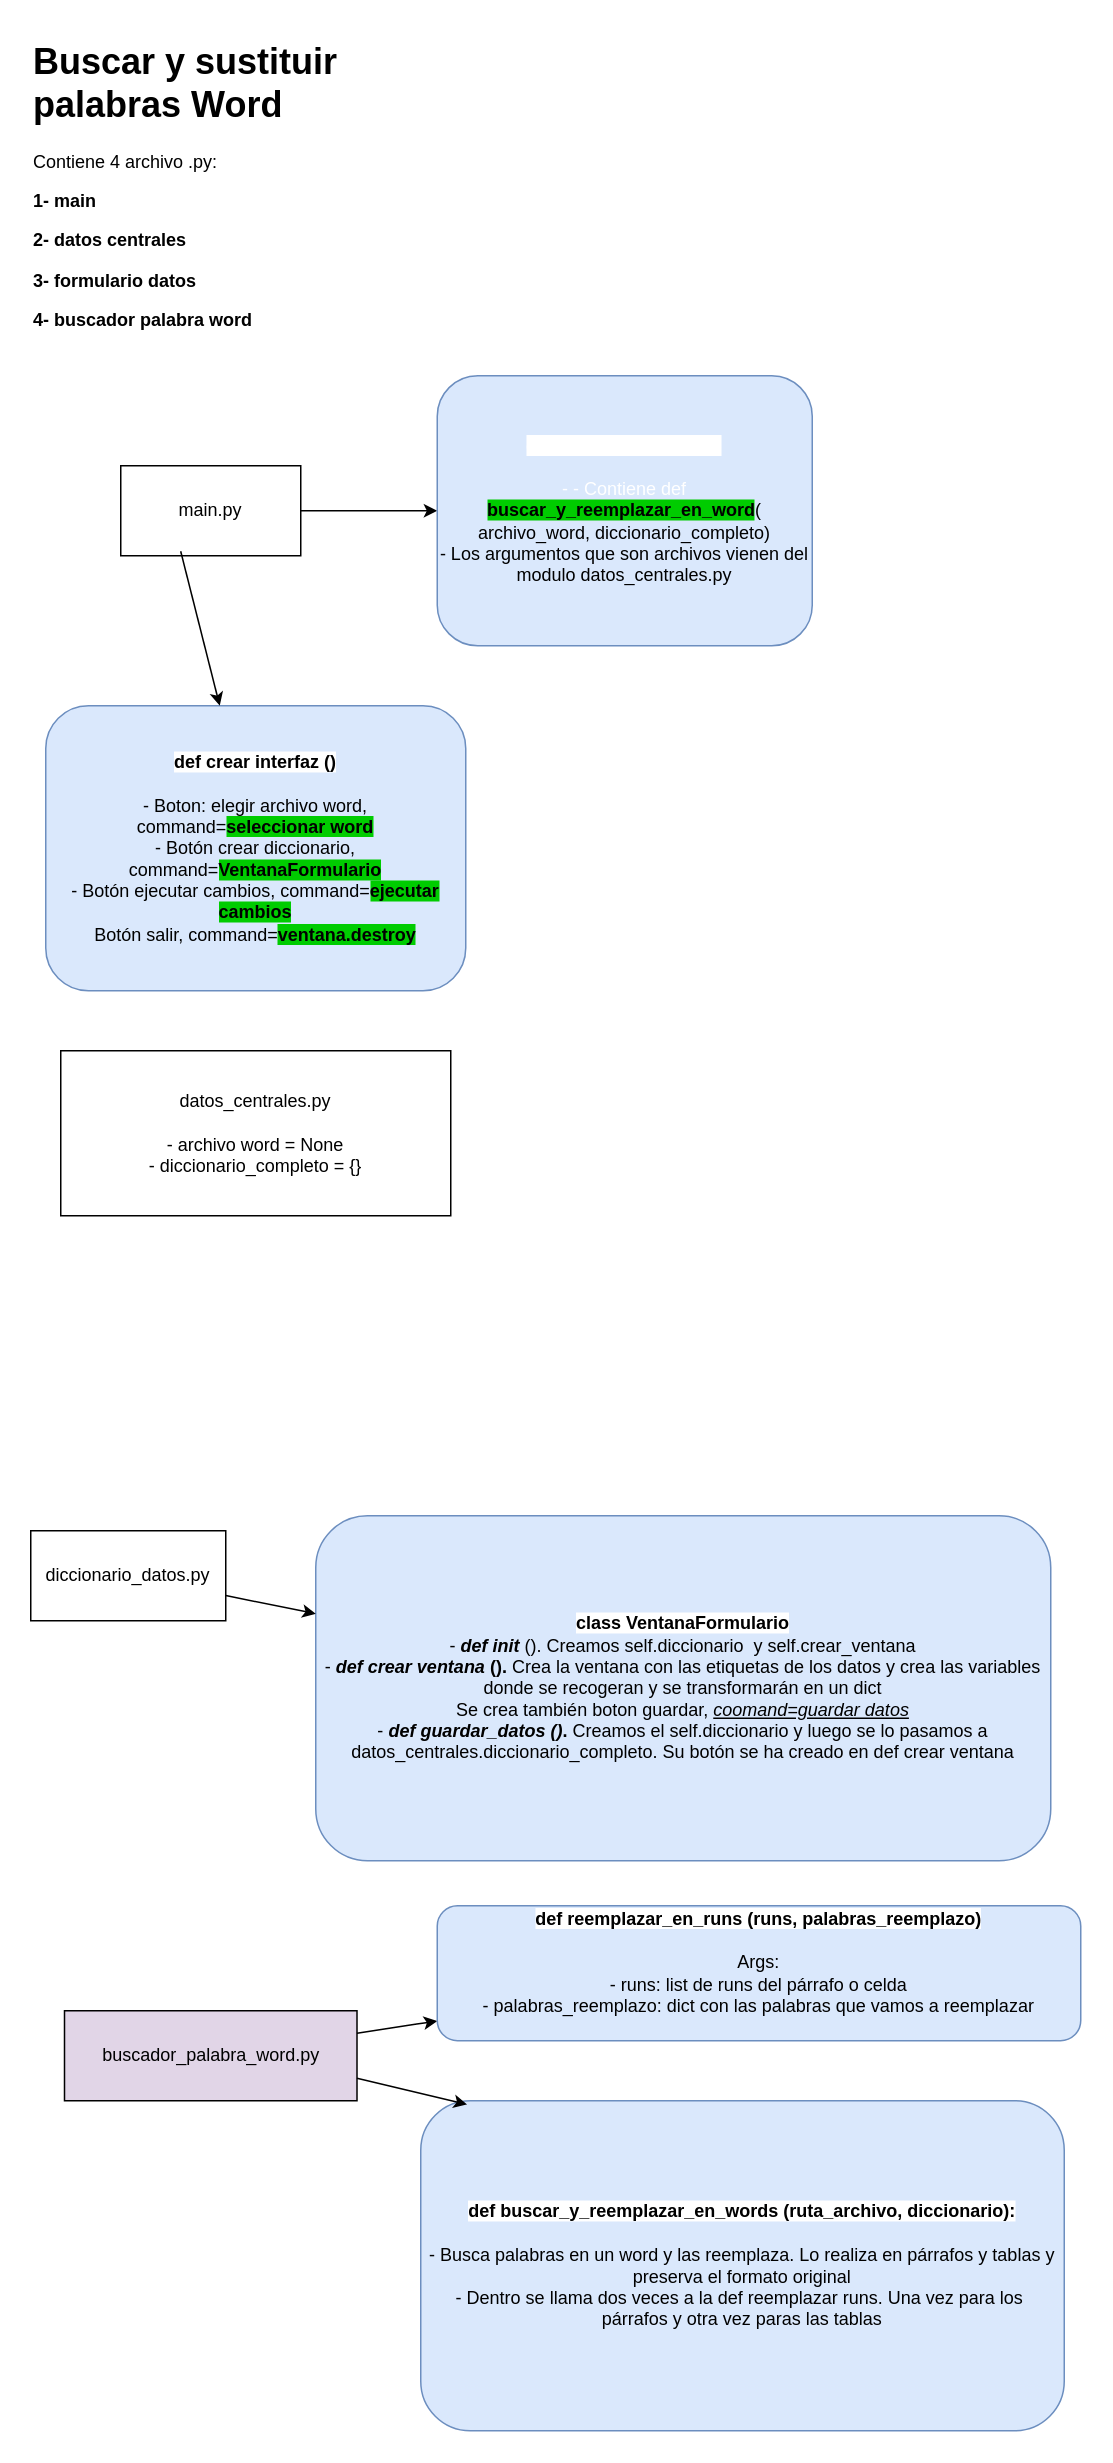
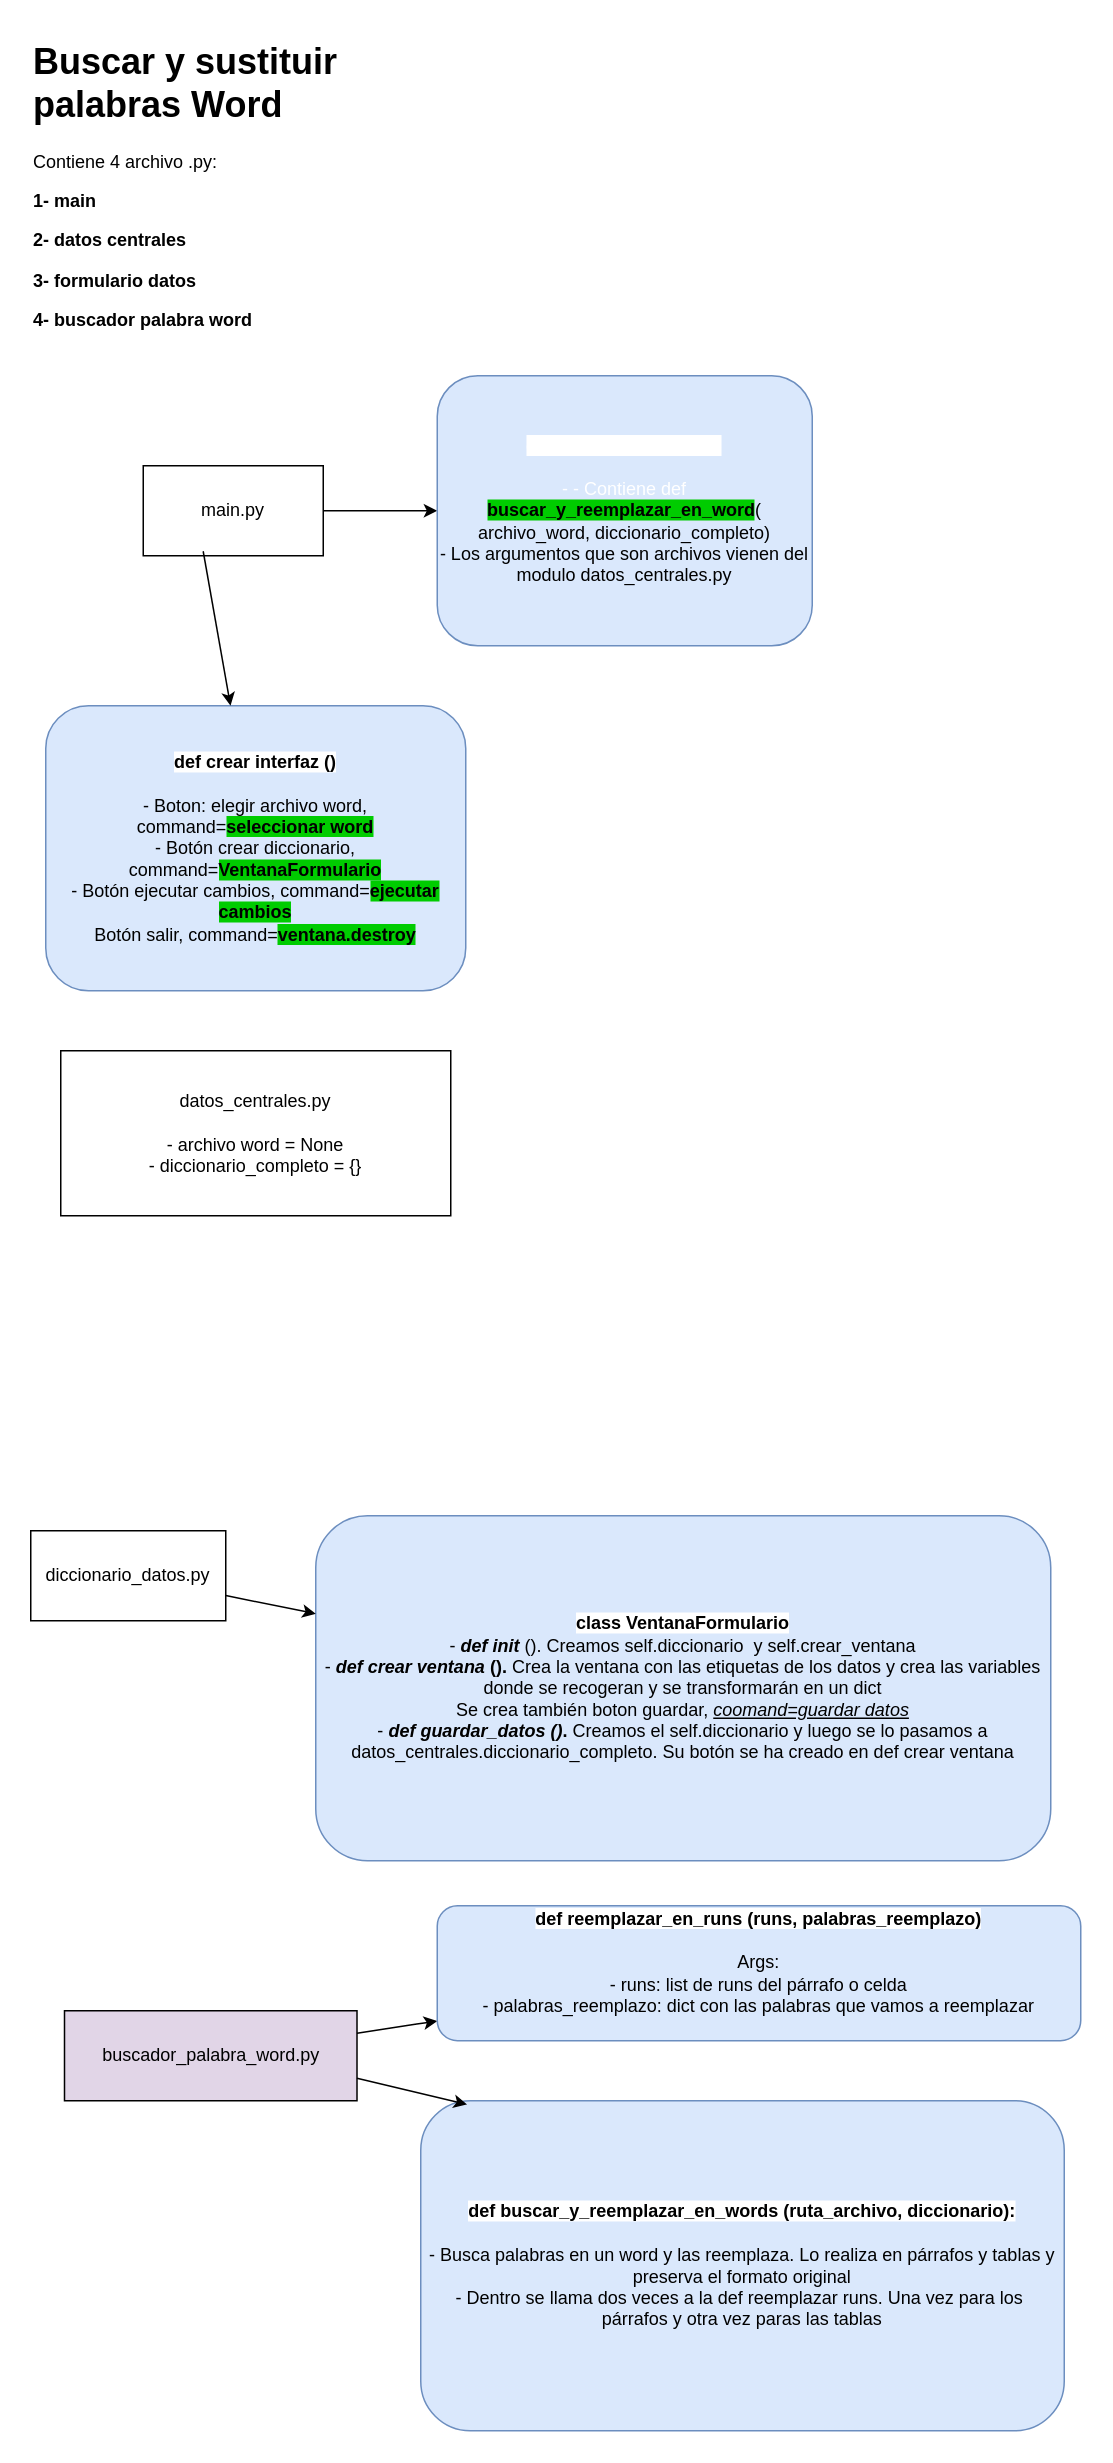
(211, 511) -> (233, 511)
